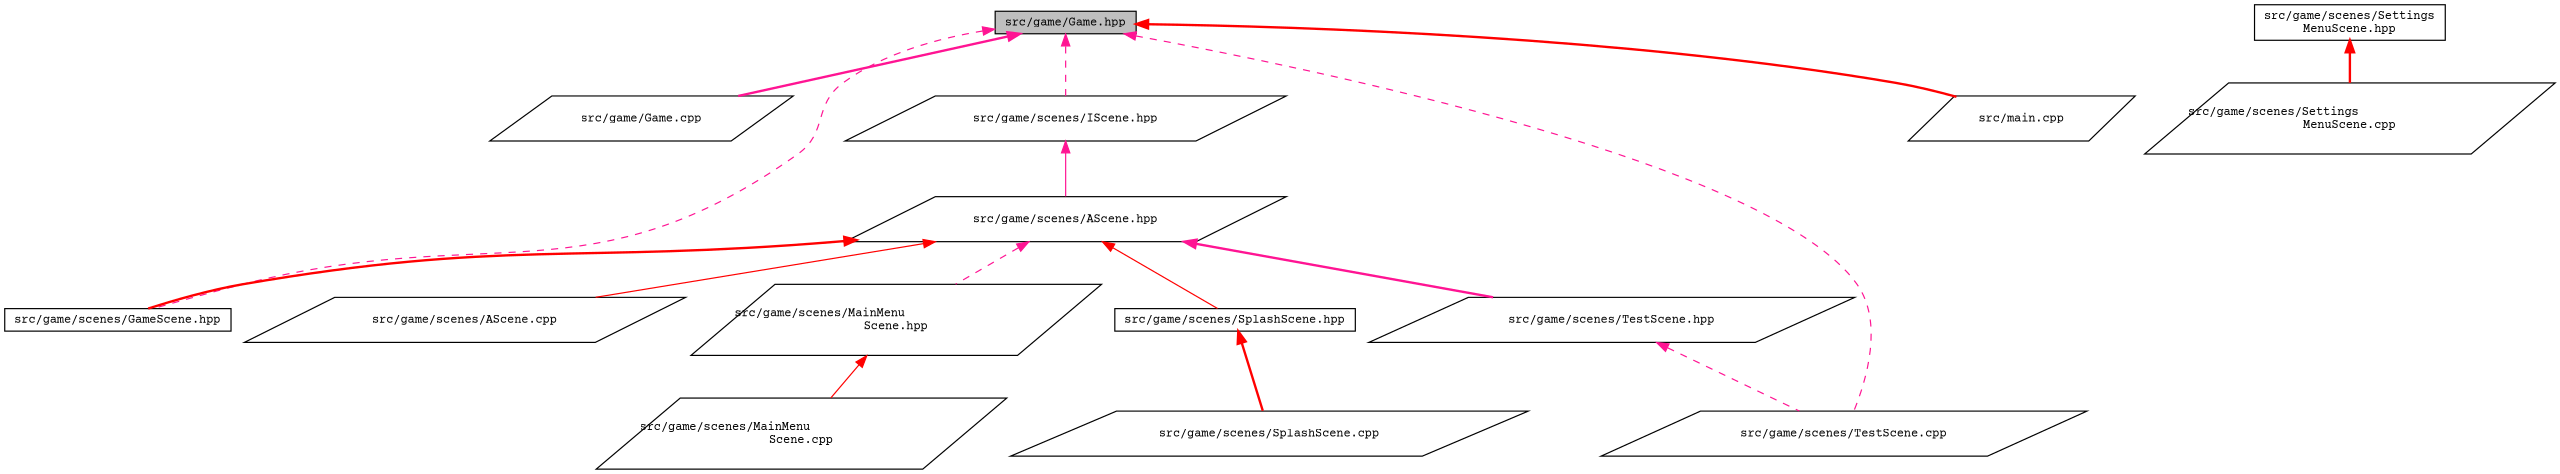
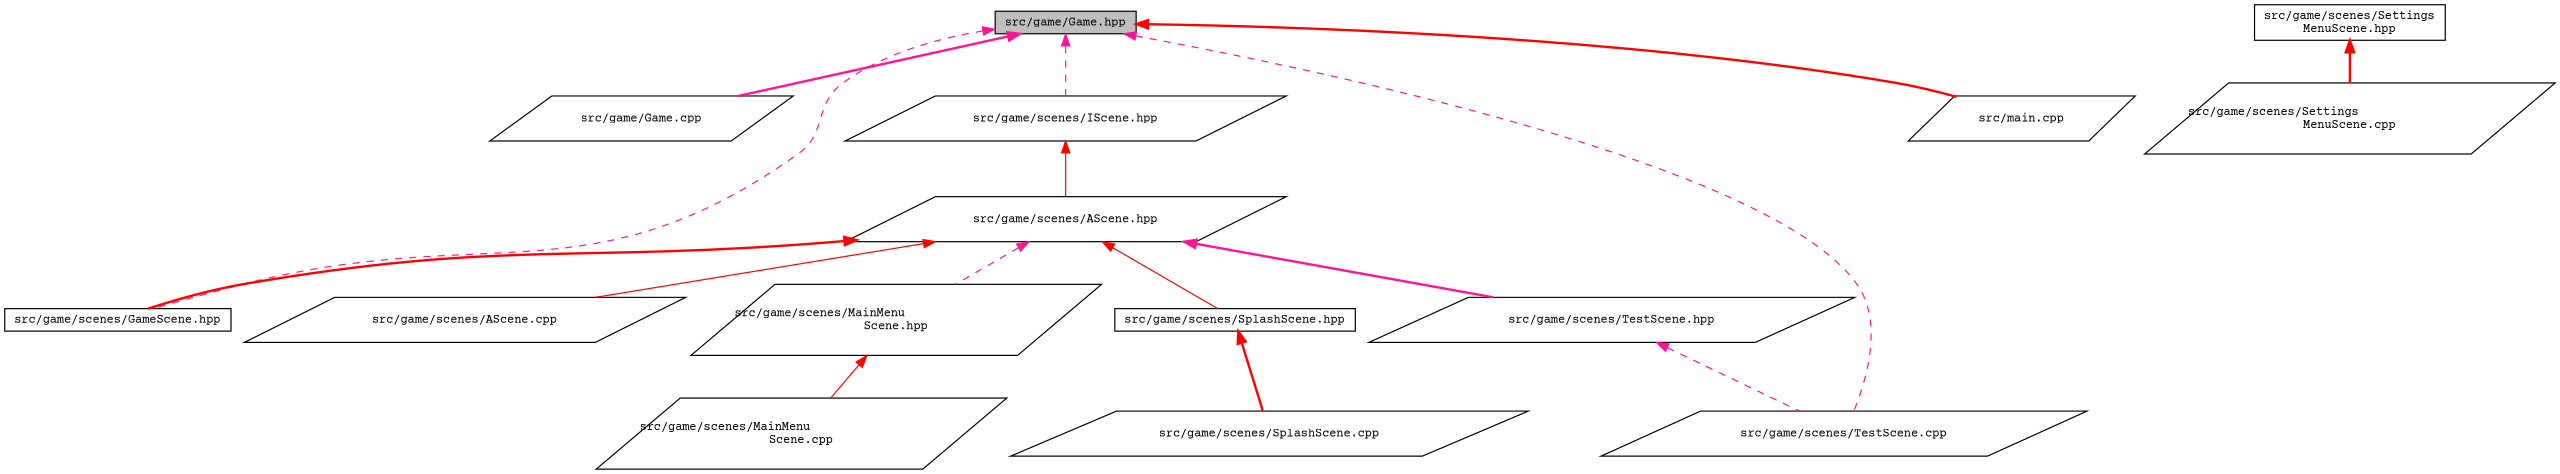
(1066, 175) -> (1066, 175)
